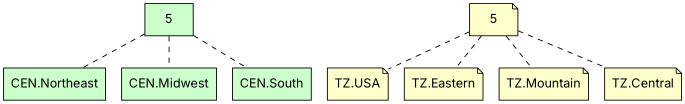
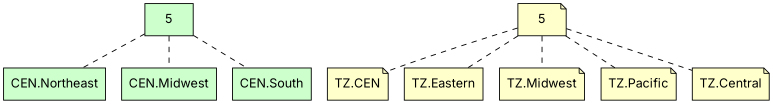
(358, 84) -> (358, 84)
(444, 84) -> (444, 84)
(544, 84) -> (542, 84)
none -> (639, 84)
